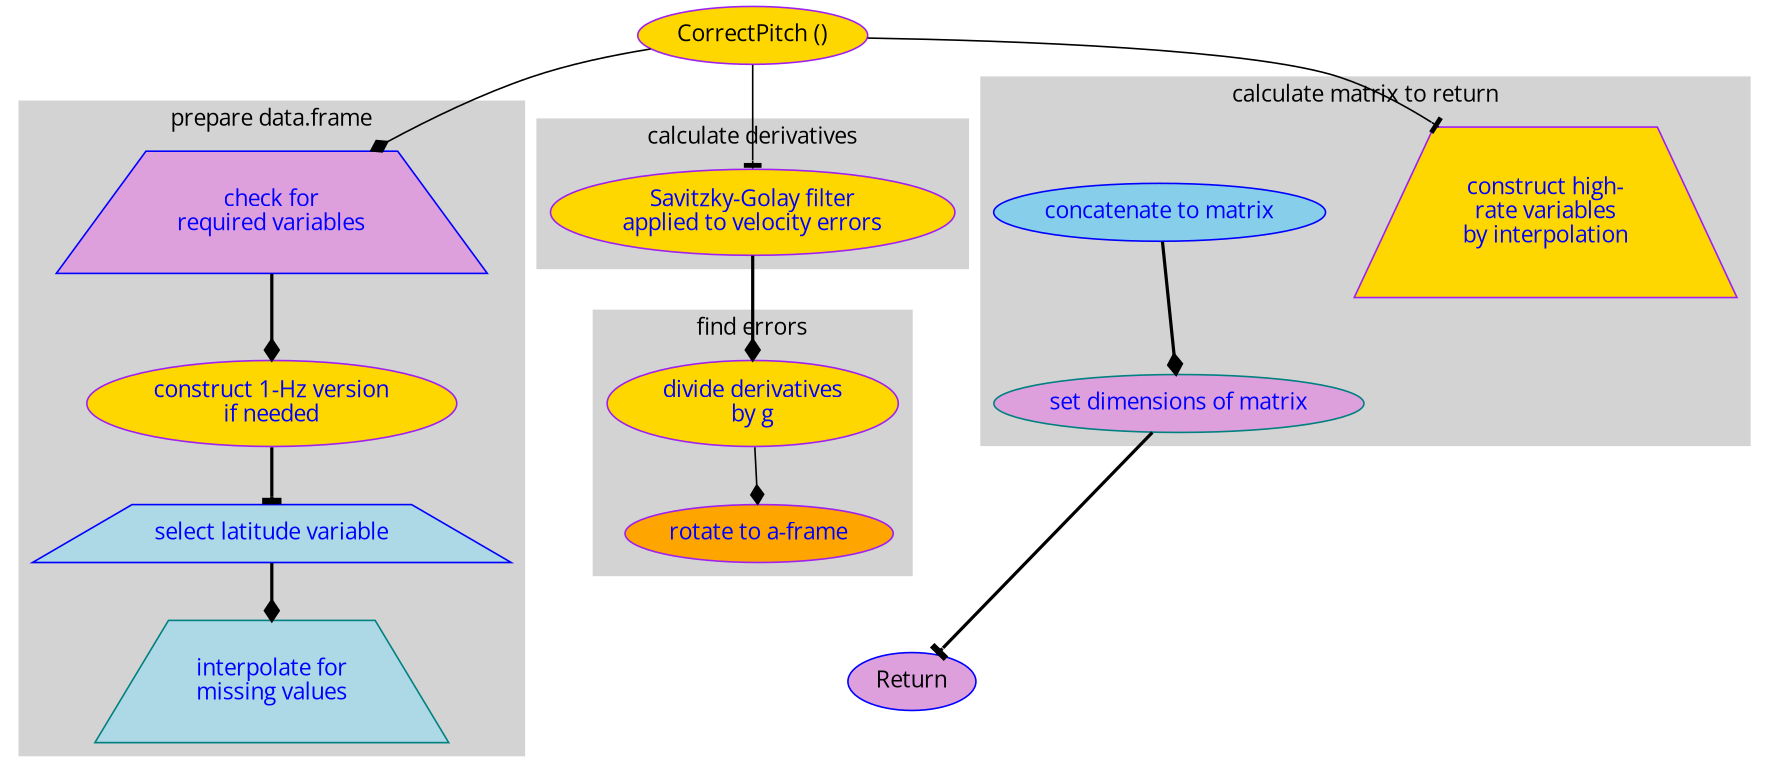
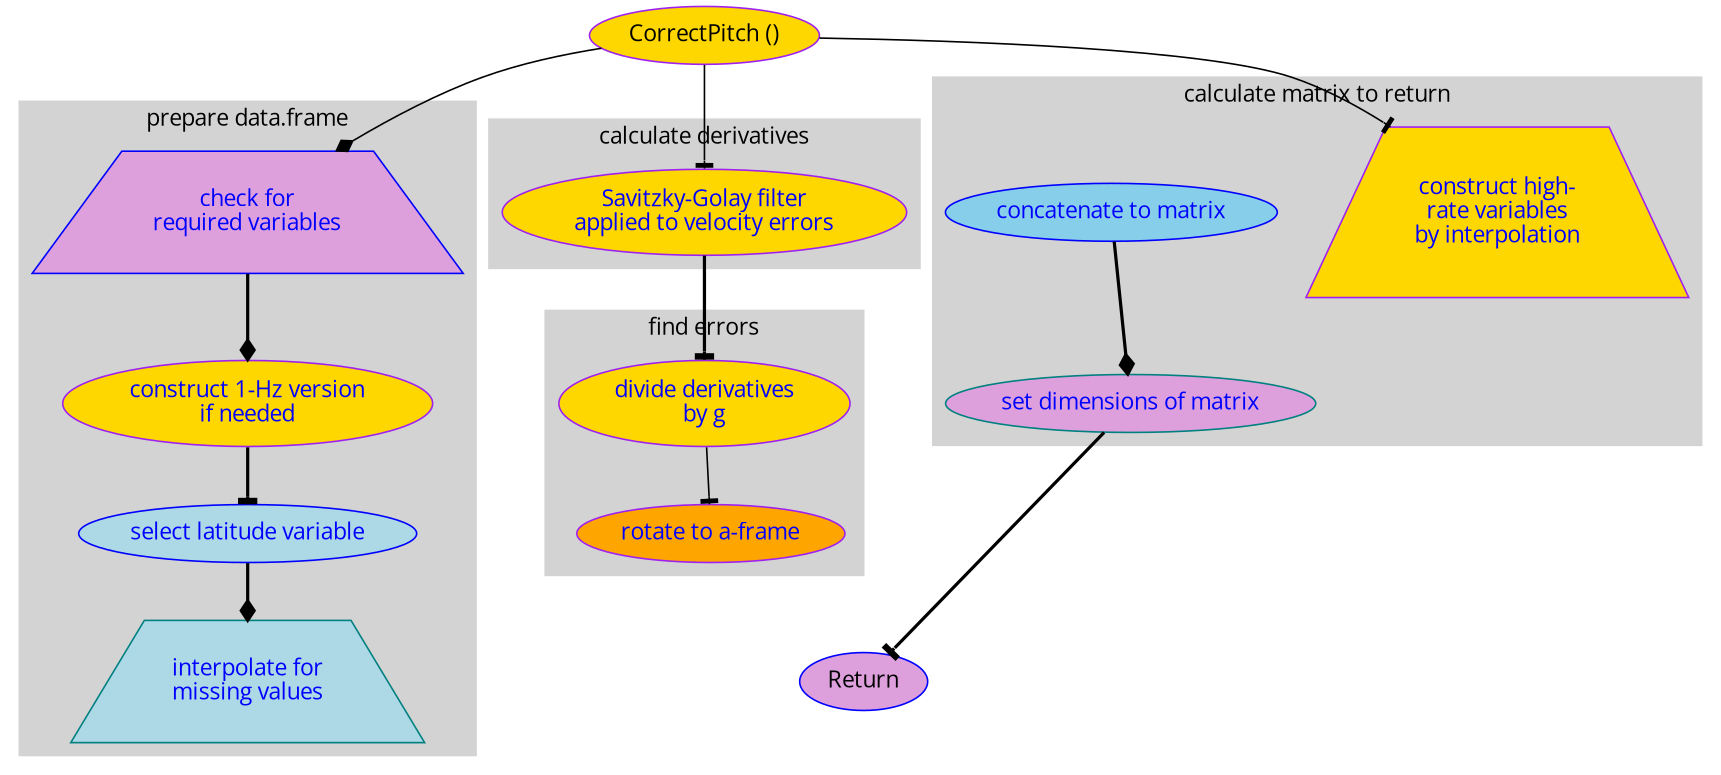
(753, 298) -> (704, 299)
(756, 466) -> (708, 472)
(272, 534) -> (248, 534)
